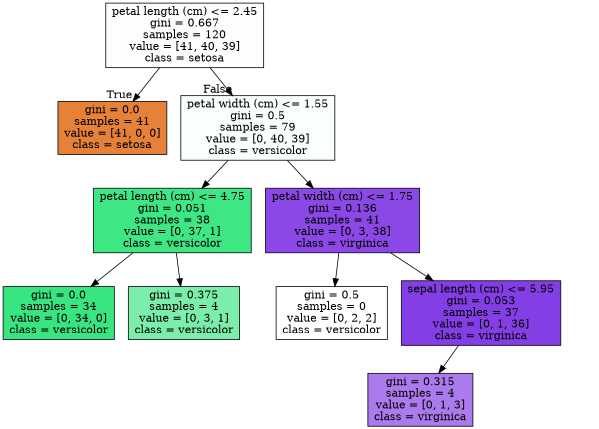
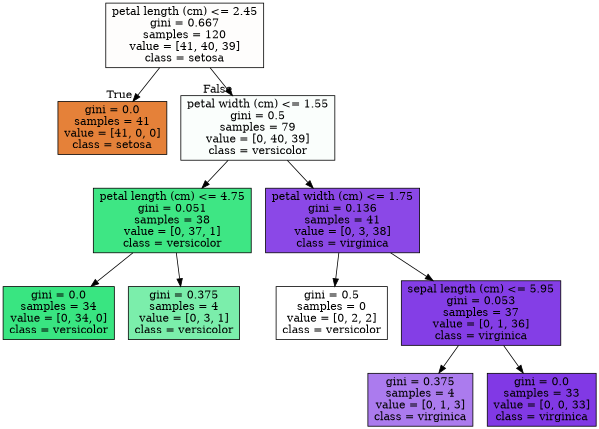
(420, 400) -> (420, 400)
none -> (542, 400)
